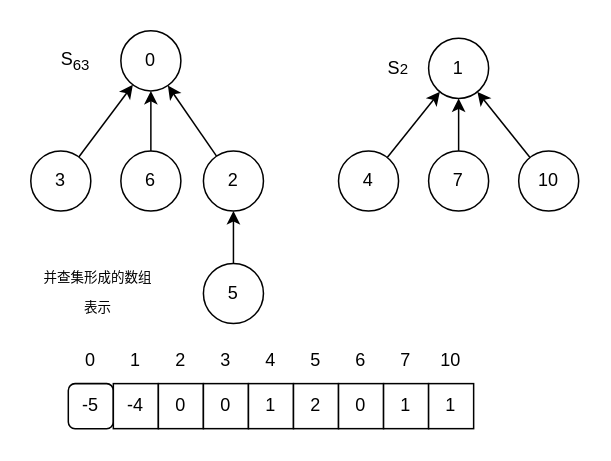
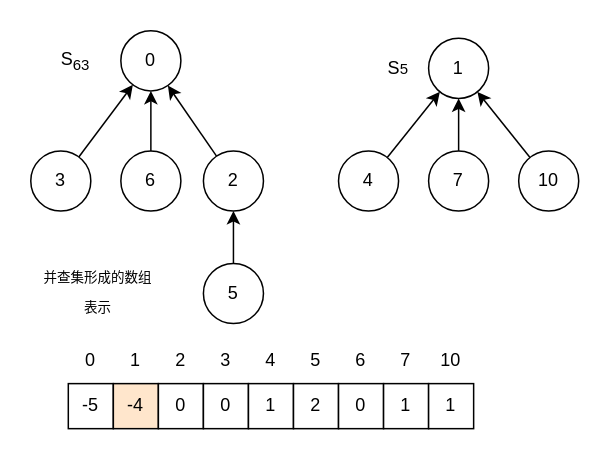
(398, 68) -> (398, 68)
(91, 406) -> (91, 406)
(136, 406) -> (136, 406)
